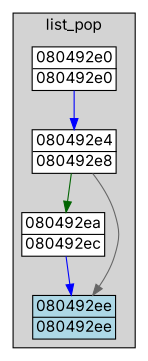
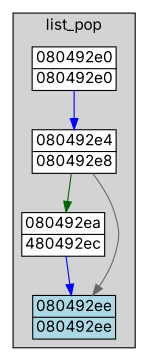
(63, 244) -> (63, 244)
